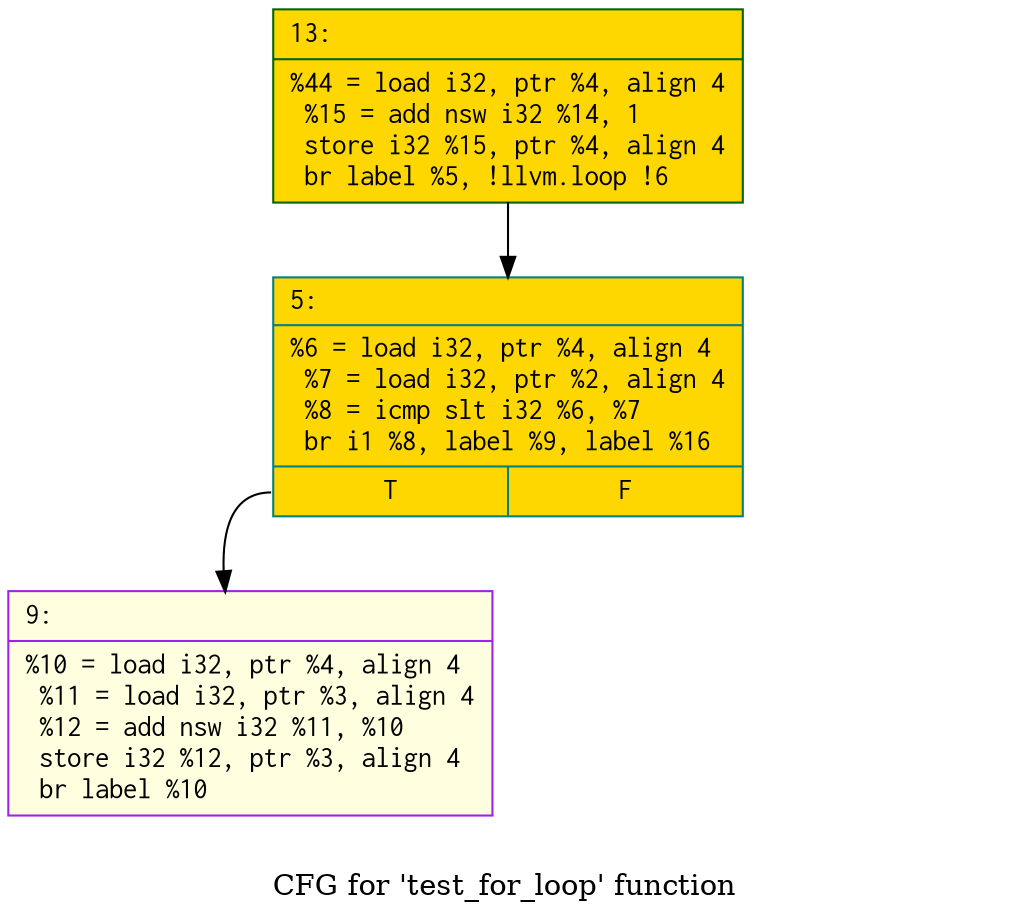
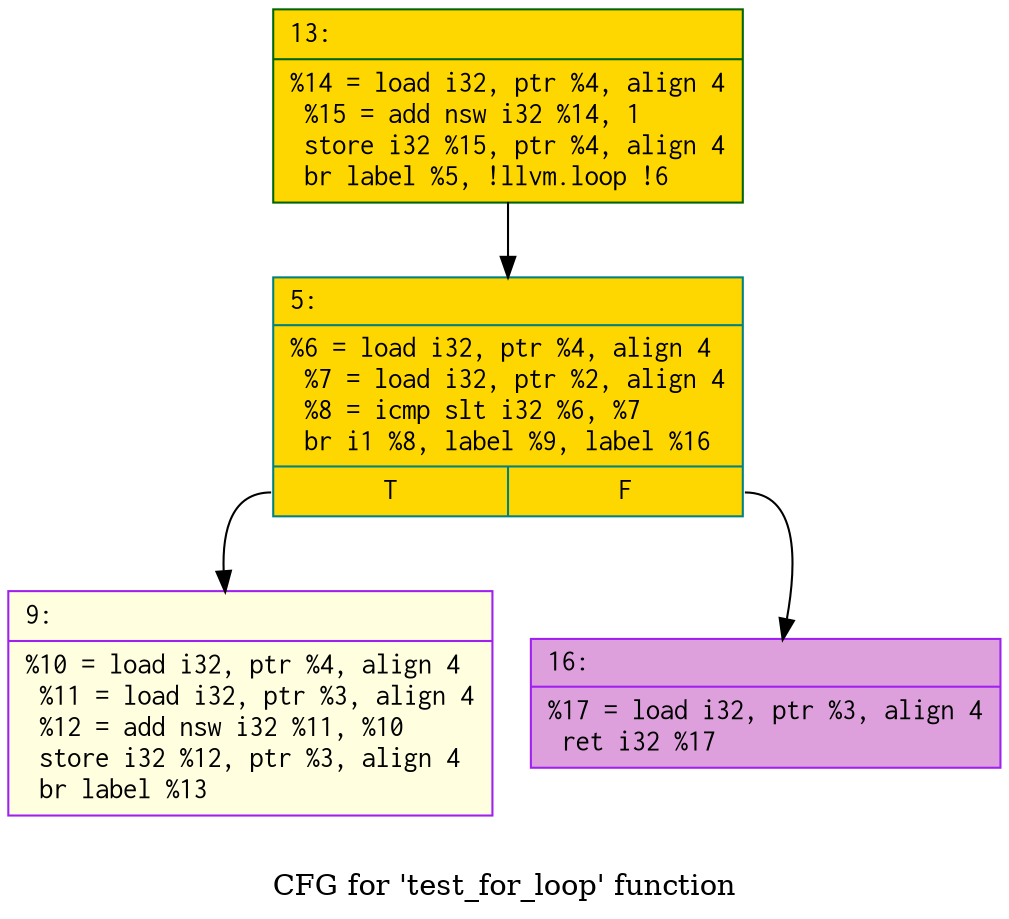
(508, 83) -> (508, 83)
none -> (766, 703)
(116, 790) -> (116, 790)
